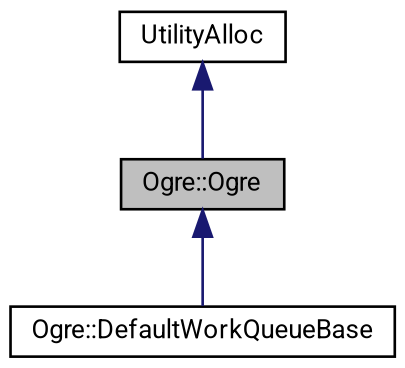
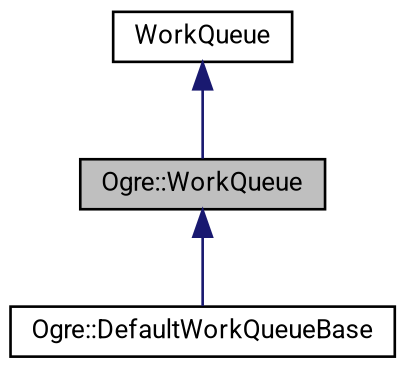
(203, 37) -> (203, 37)
(203, 184) -> (203, 184)
